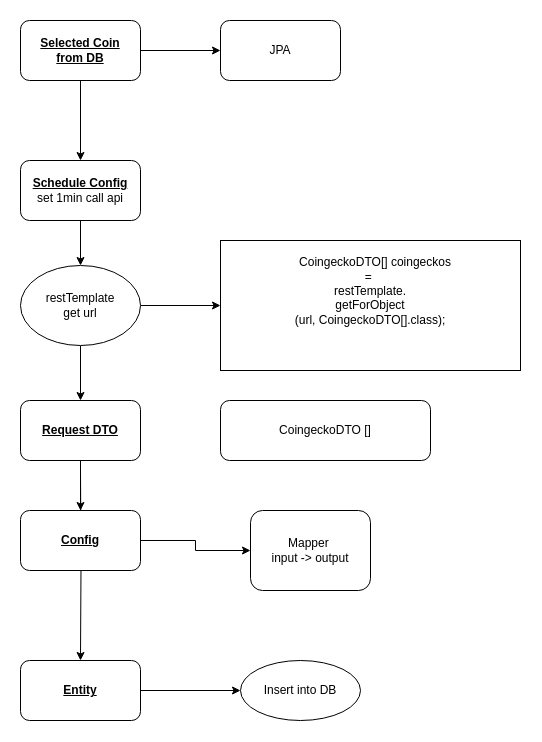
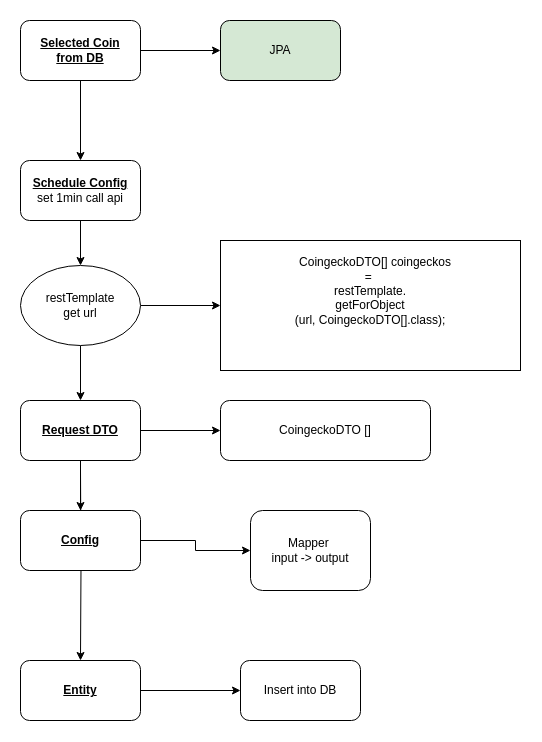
(281, 51) -> (281, 51)
none -> (177, 431)
(301, 691) -> (301, 691)
